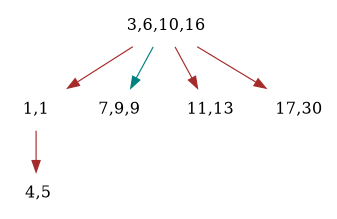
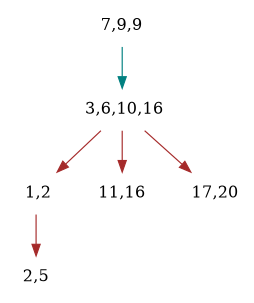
(145, 62) -> (122, 62)
(36, 109) -> (36, 193)
(208, 109) -> (122, 193)
(299, 109) -> (213, 193)
(36, 193) -> (36, 277)
